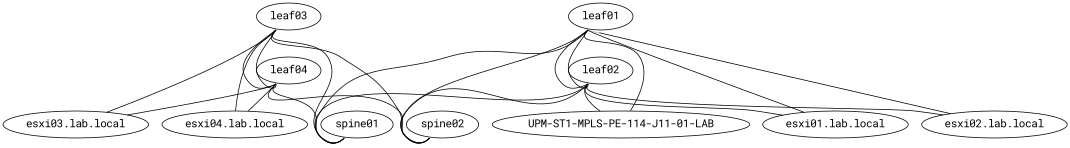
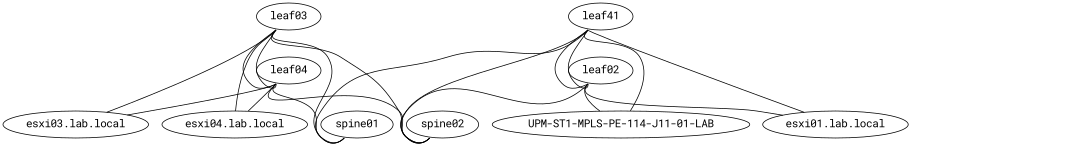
(601, 16) -> (601, 16)
(443, 96) -> none
(994, 124) -> none
